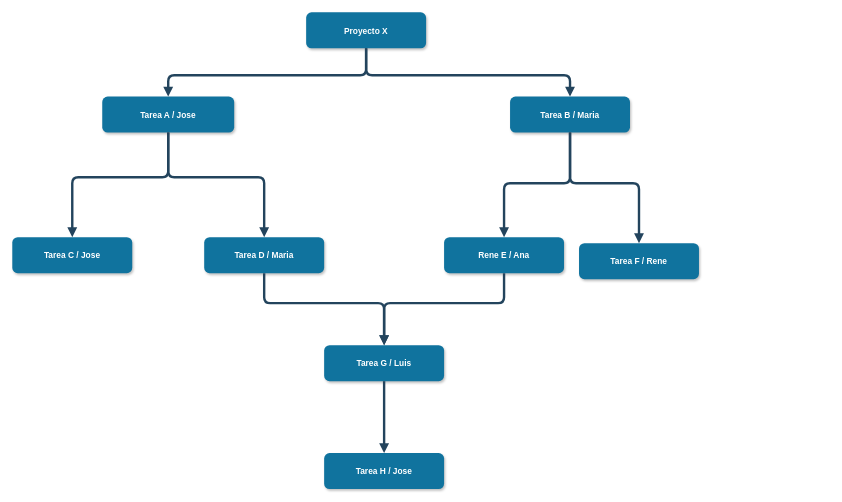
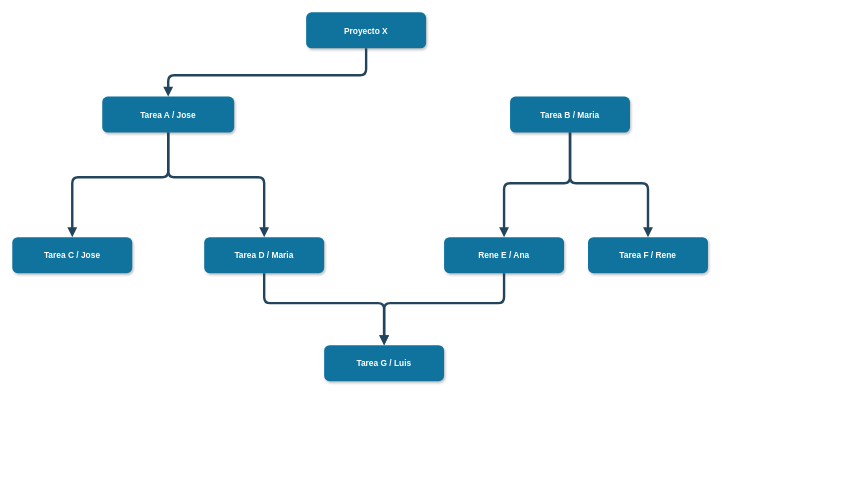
(473, 75) -> none
(639, 261) -> (648, 255)
(384, 411) -> none
(384, 471) -> none
